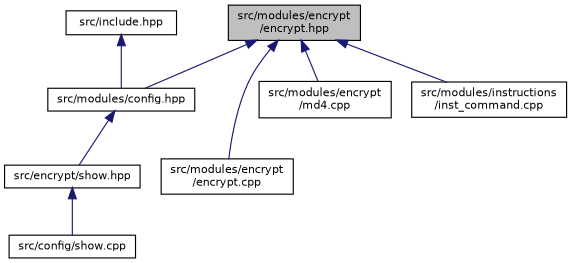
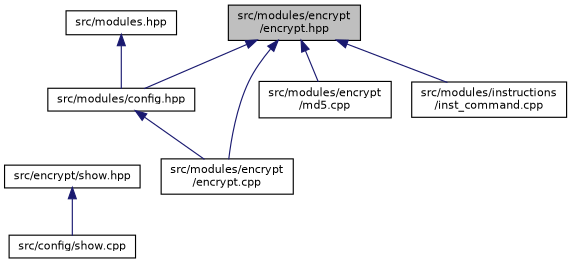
(121, 23) -> (121, 23)
(325, 100) -> (325, 100)
(94, 143) -> (175, 138)
